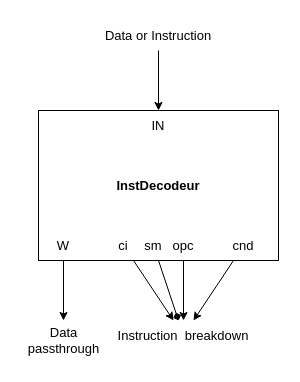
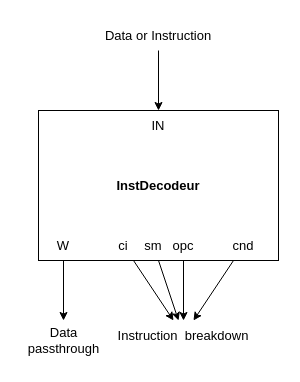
(176, 312) -> (176, 313)
